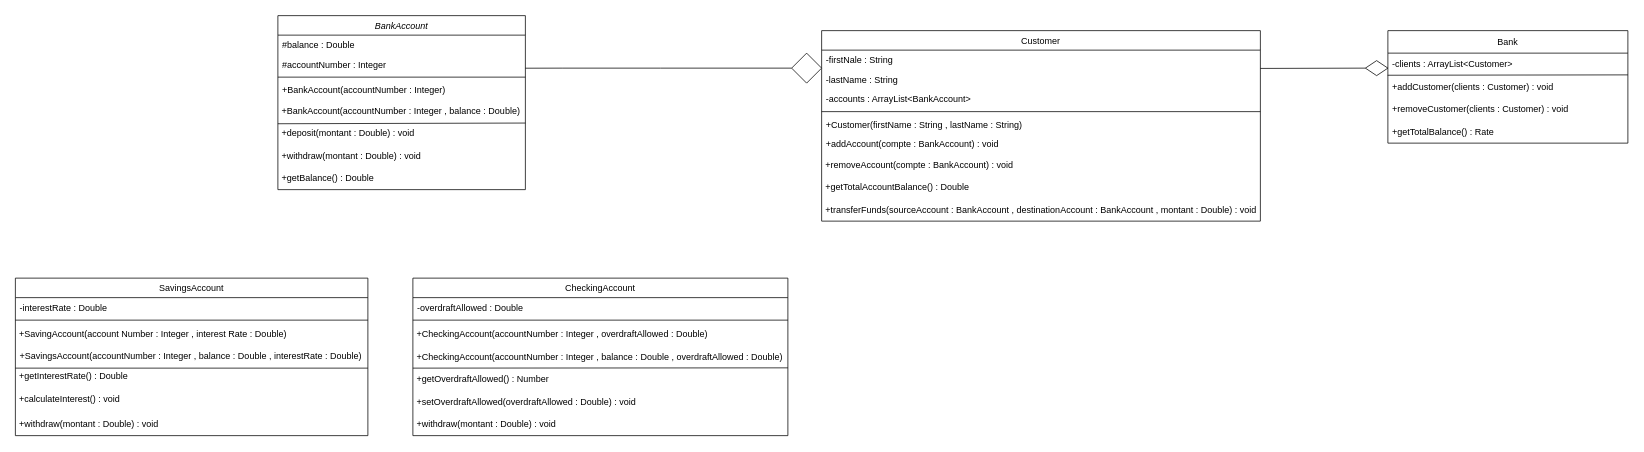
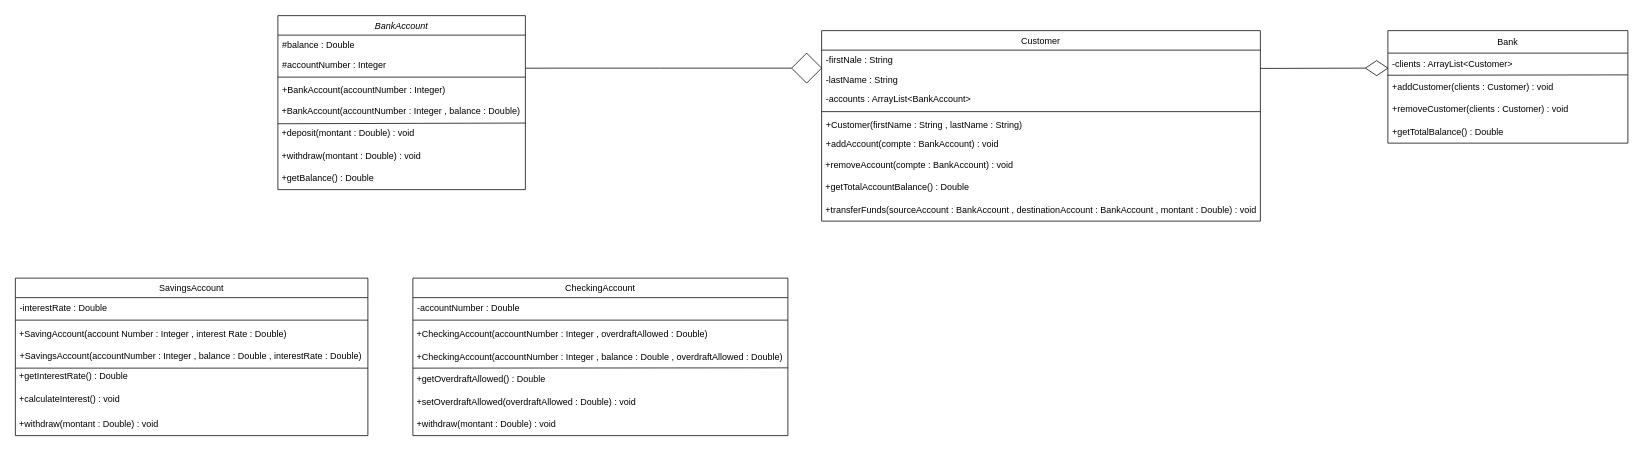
(1450, 132) -> (1453, 132)
(477, 308) -> (471, 308)
(487, 379) -> (485, 379)
